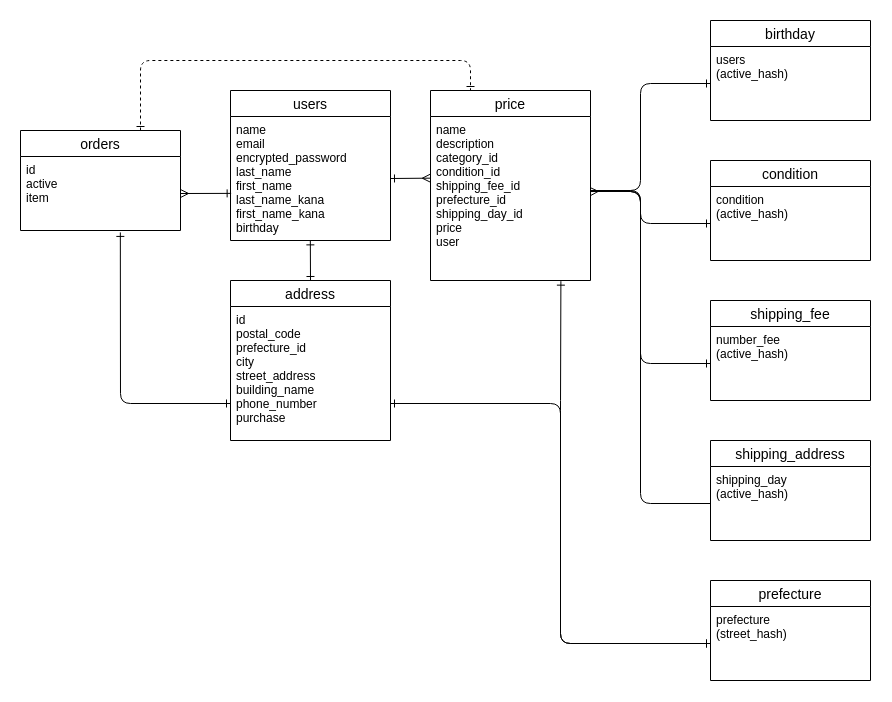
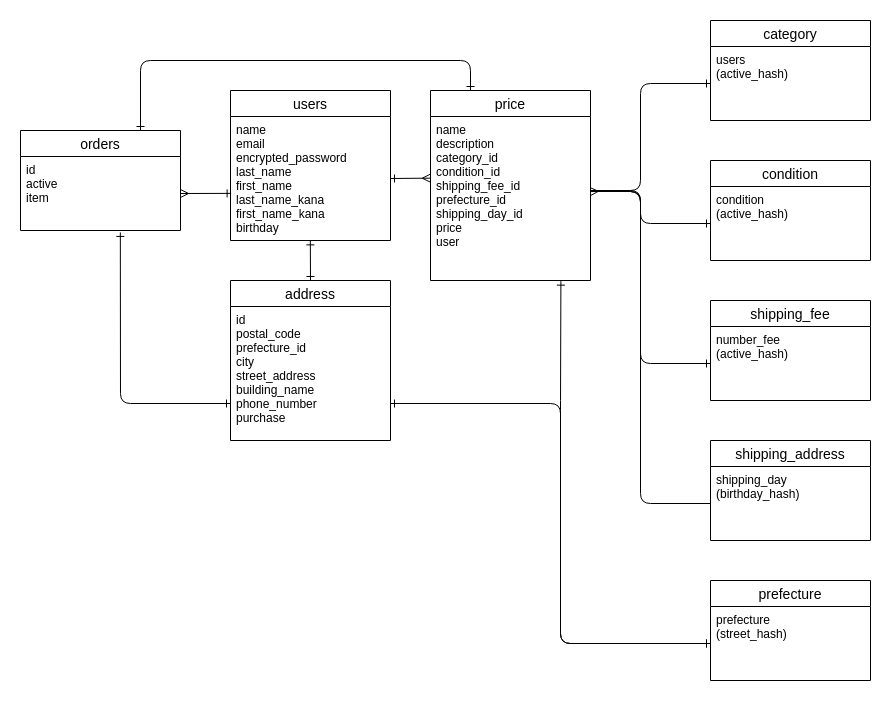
(790, 34) -> (790, 34)
(286, 61) -> (286, 61)
(753, 480) -> (753, 480)
